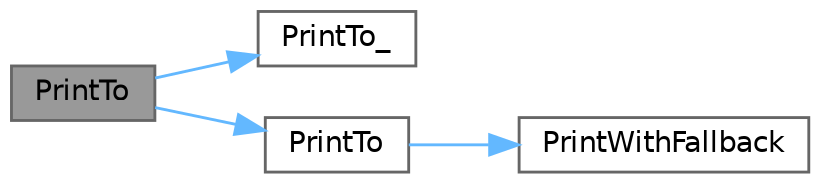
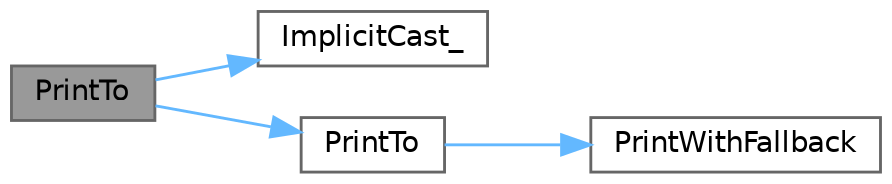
(337, 39) -> (373, 39)
